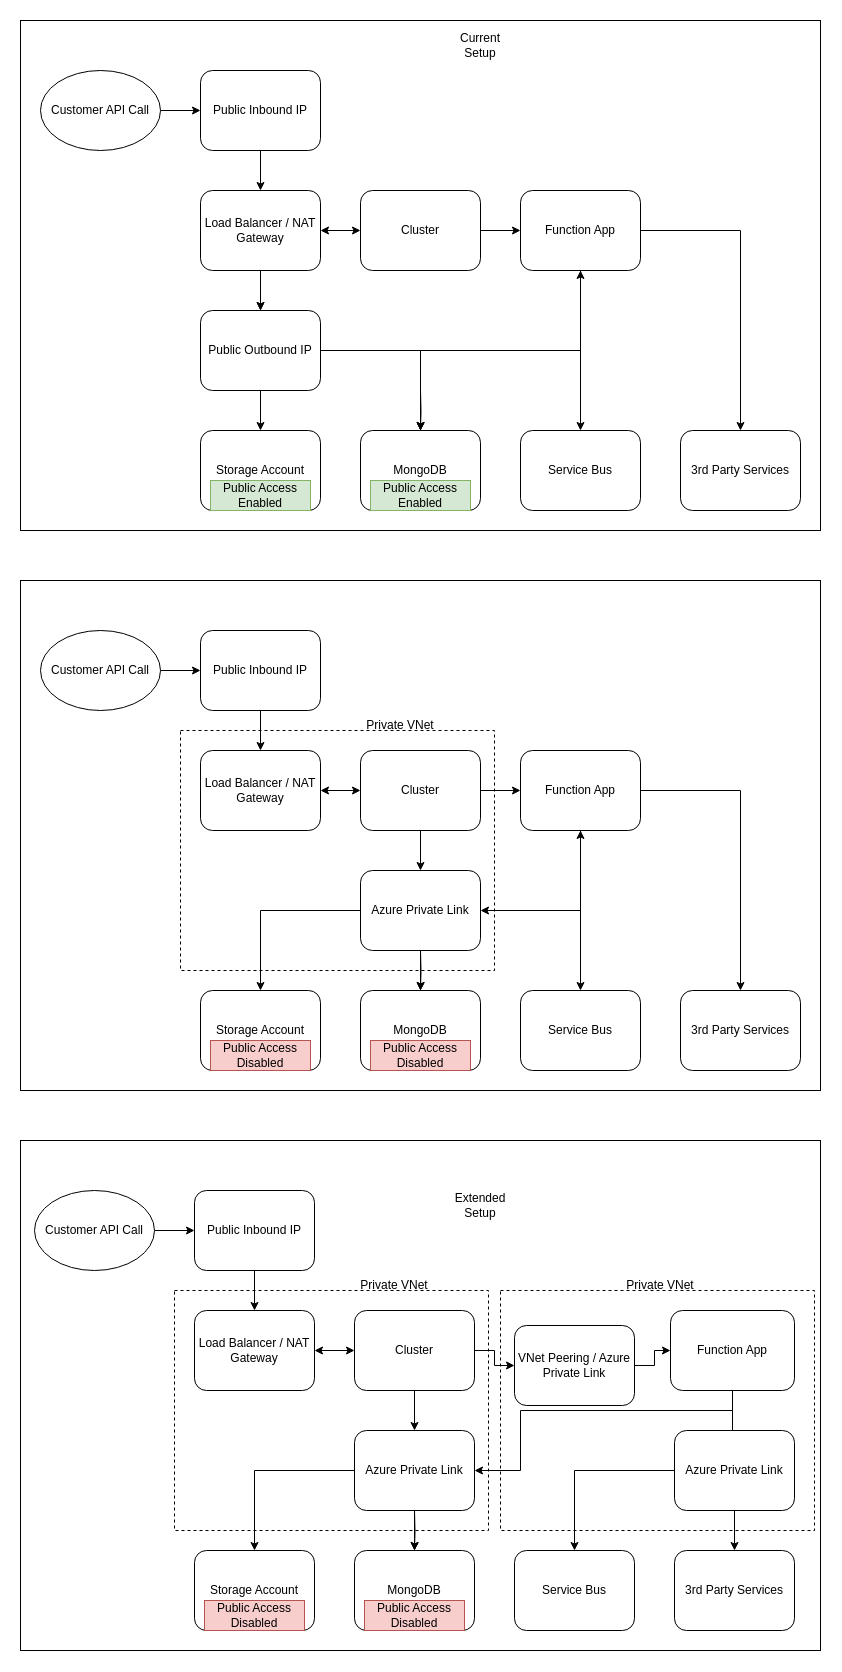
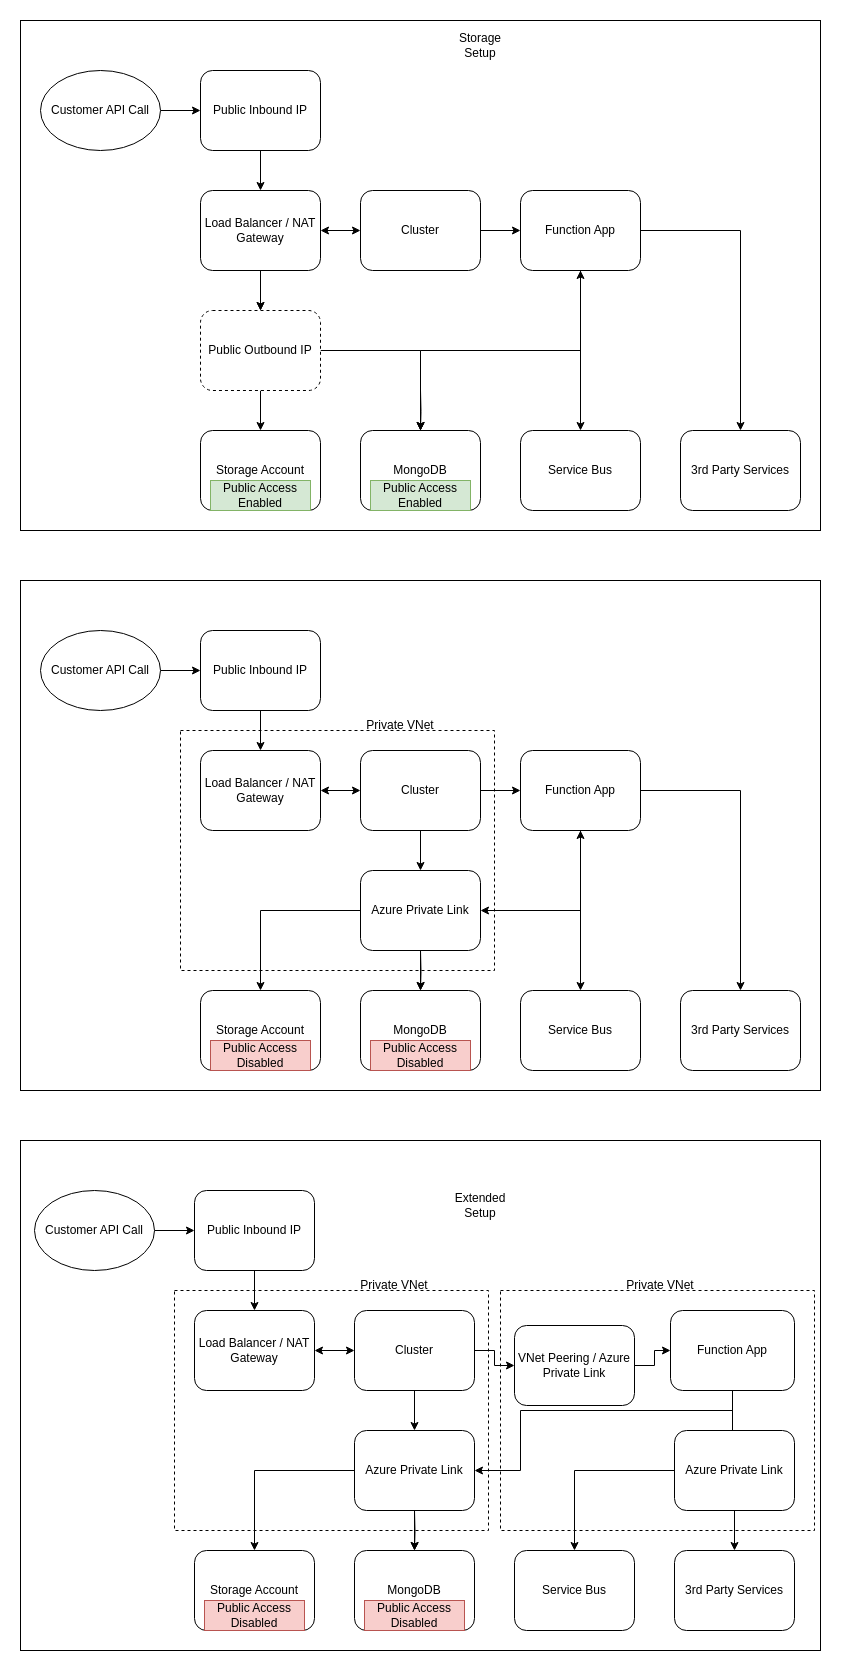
(481, 46) -> (481, 46)
(261, 351) -> (261, 351)
